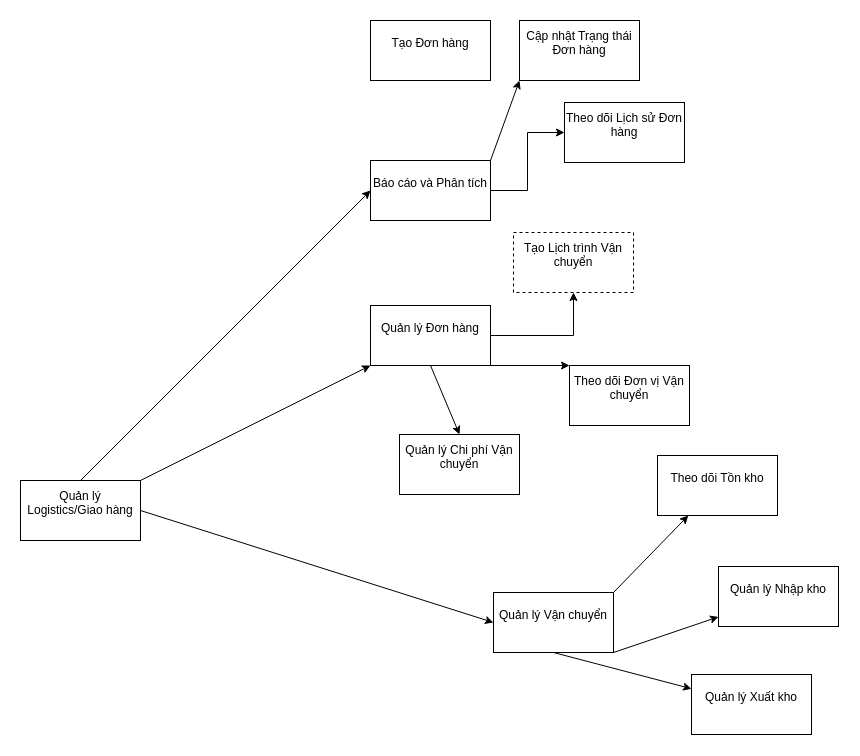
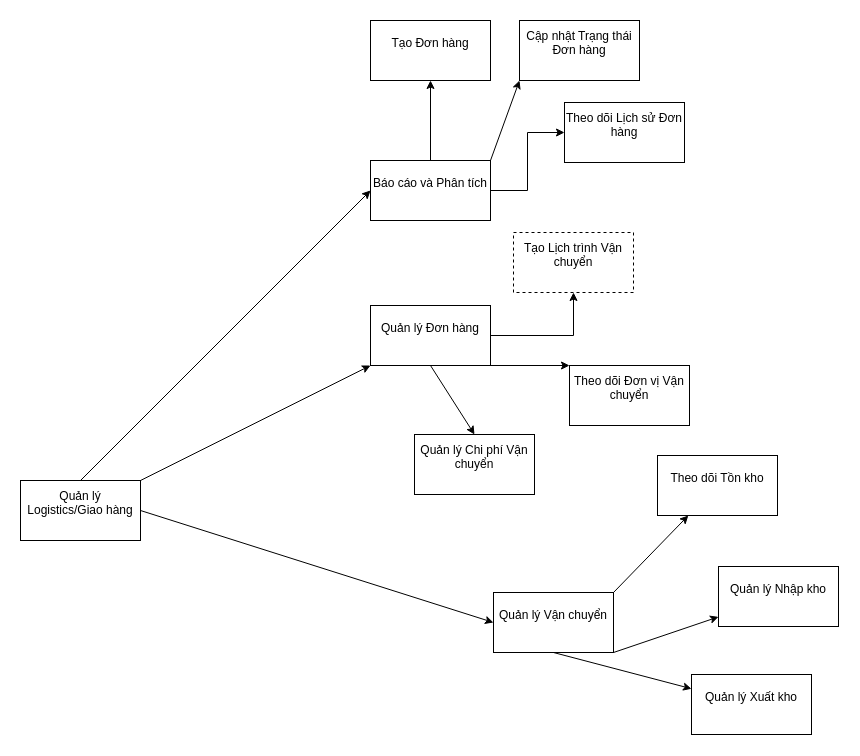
none -> (431, 124)
(460, 465) -> (475, 465)
